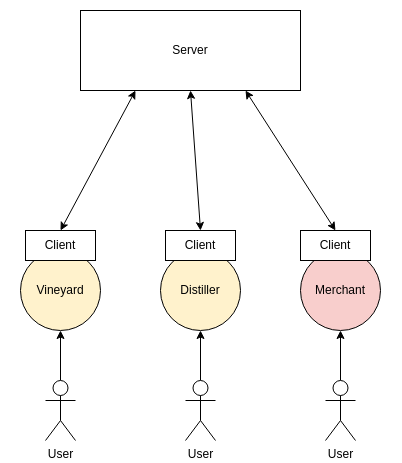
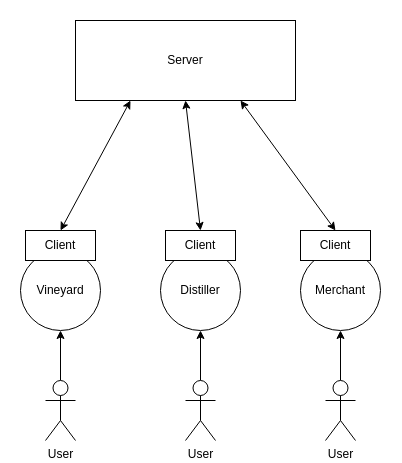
(191, 51) -> (186, 61)
(61, 291) -> (61, 291)
(201, 291) -> (201, 291)
(341, 291) -> (341, 291)
